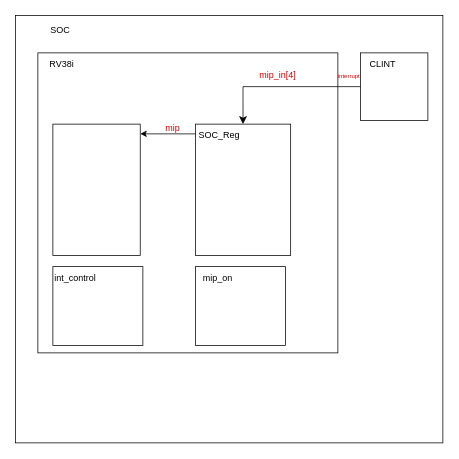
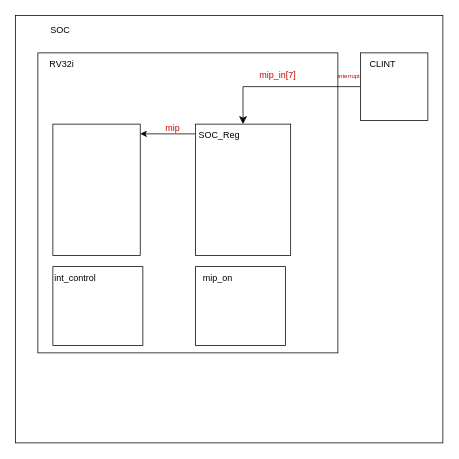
(62, 64) -> (62, 64)
(278, 75) -> (278, 75)
